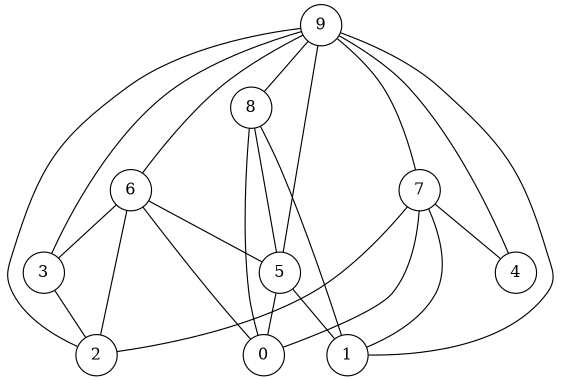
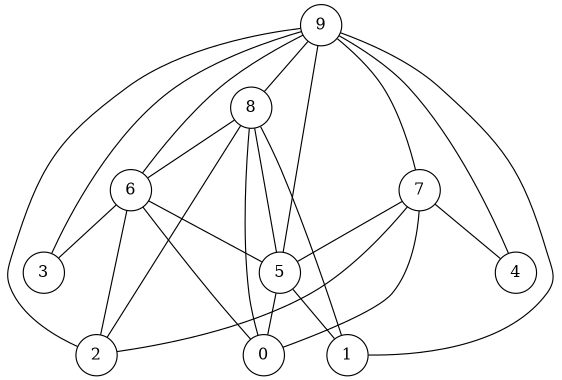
none -> (191, 149)
(435, 294) -> (350, 231)
(70, 314) -> (174, 232)
